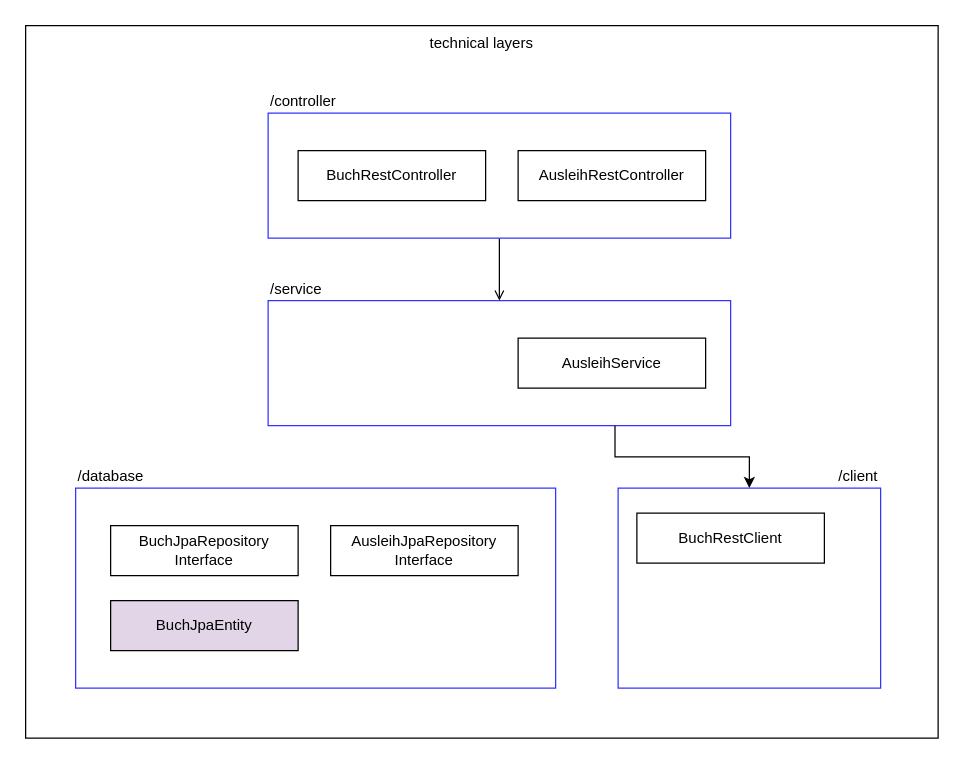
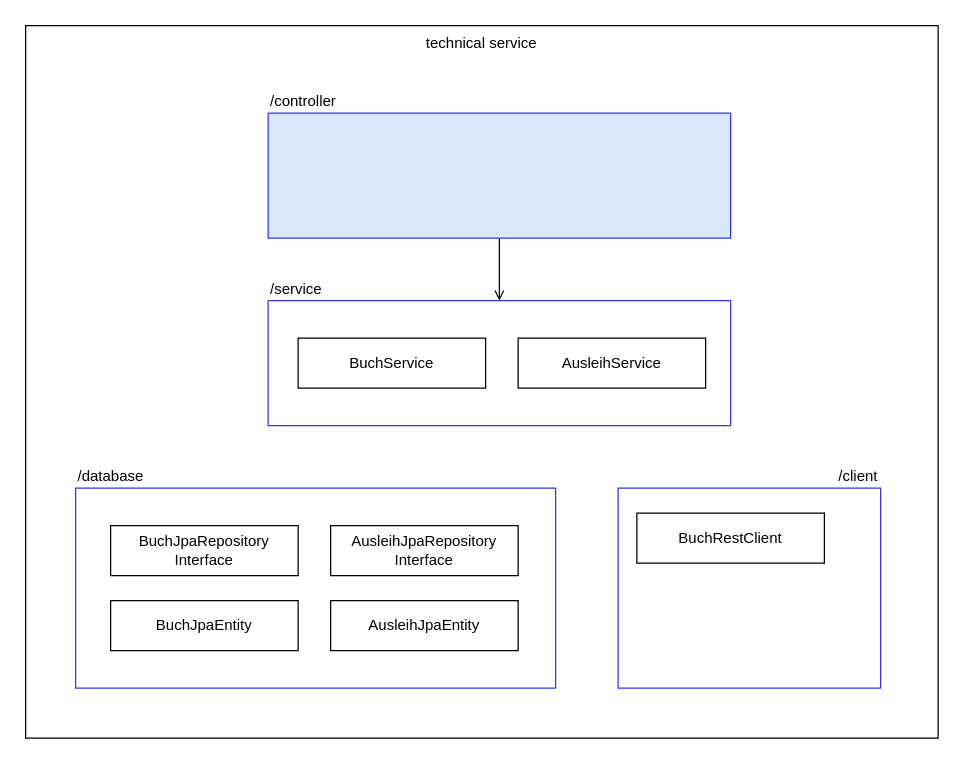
(482, 43) -> (482, 43)
(392, 176) -> none
(499, 176) -> (499, 176)
(612, 176) -> none
none -> (392, 363)
(678, 457) -> none
(204, 626) -> (204, 626)
none -> (424, 626)
